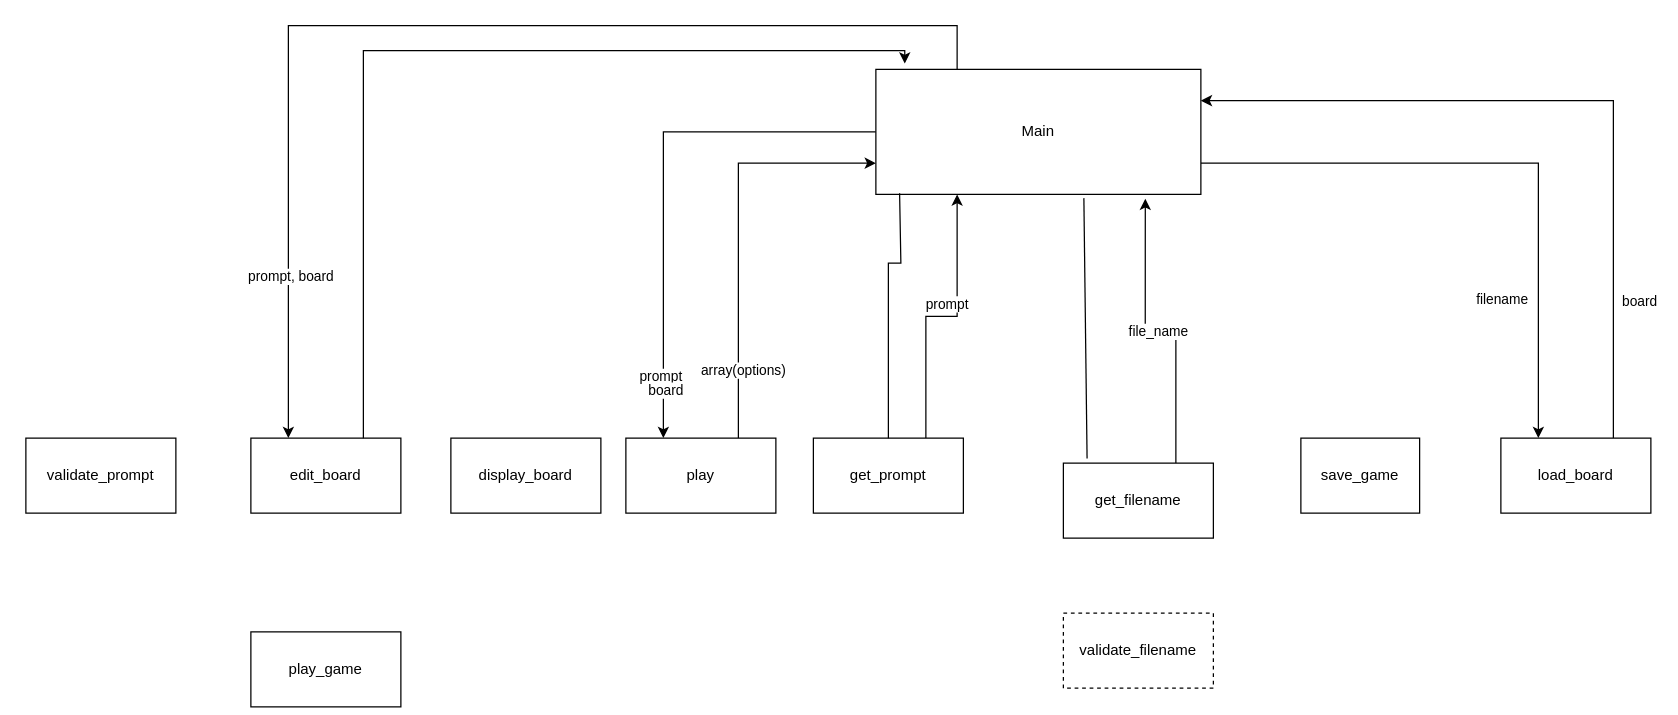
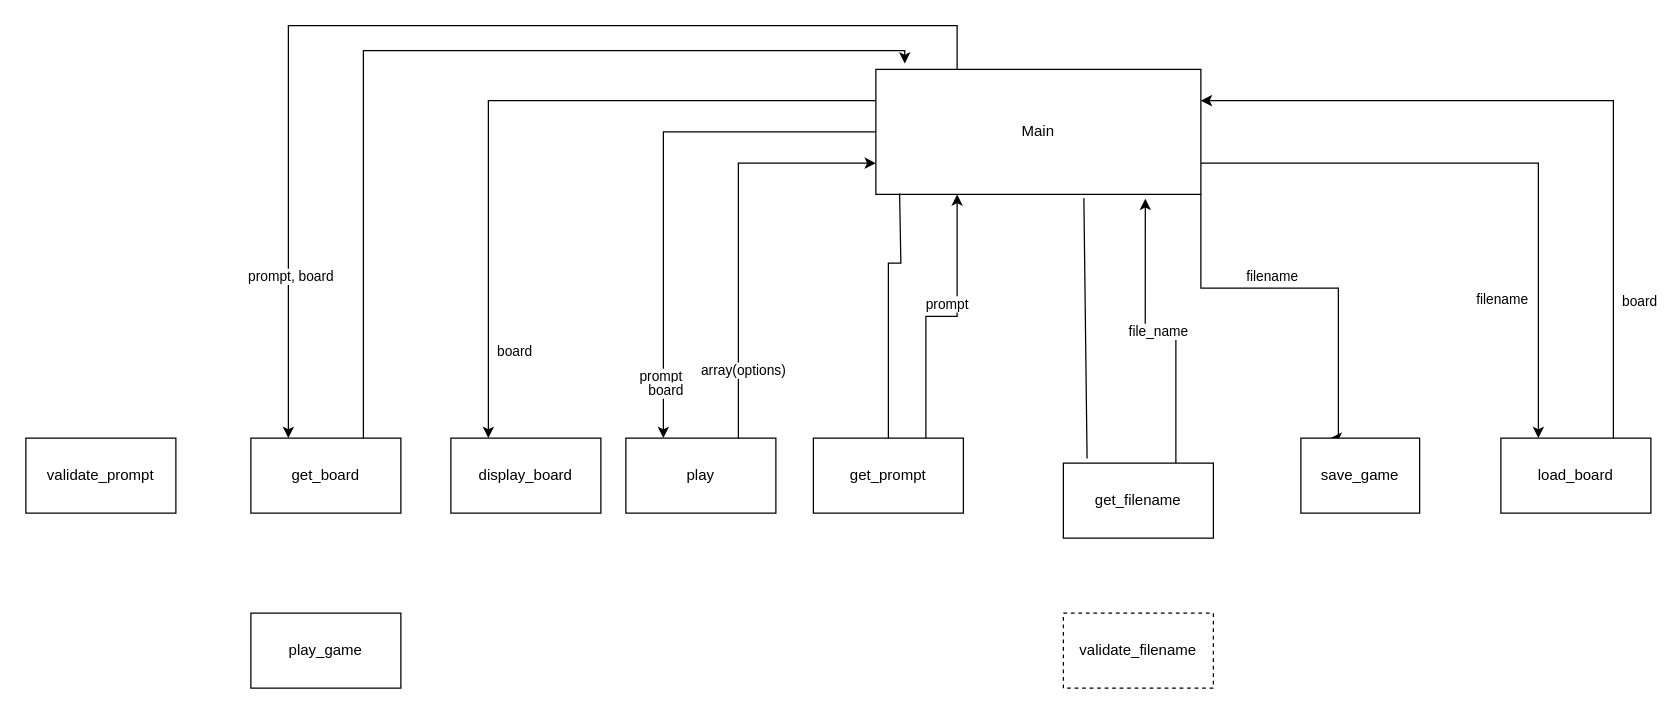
none -> (517, 101)
none -> (1298, 288)
(326, 476) -> (326, 476)
(326, 669) -> (326, 651)
